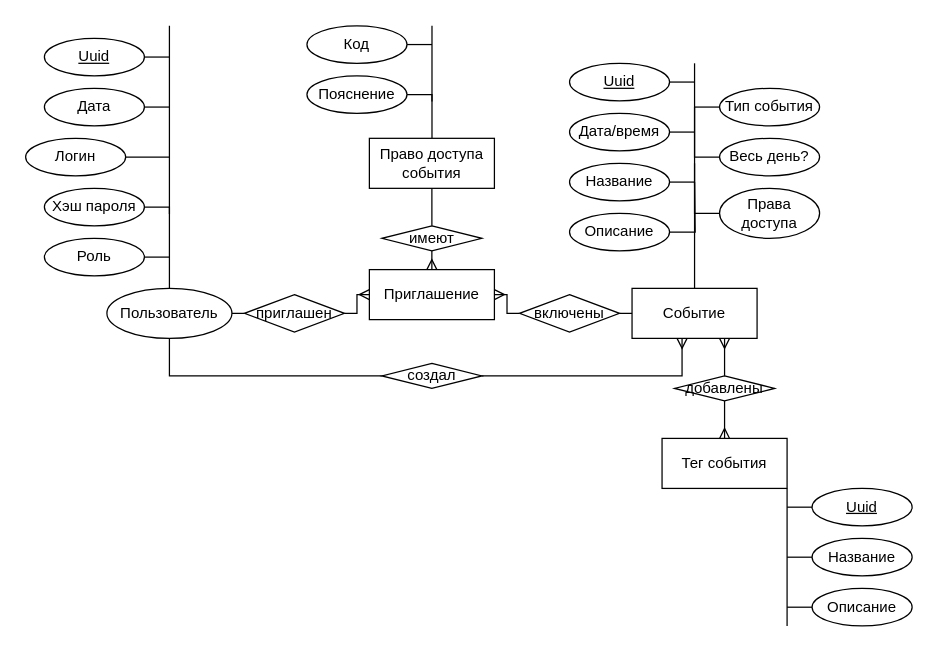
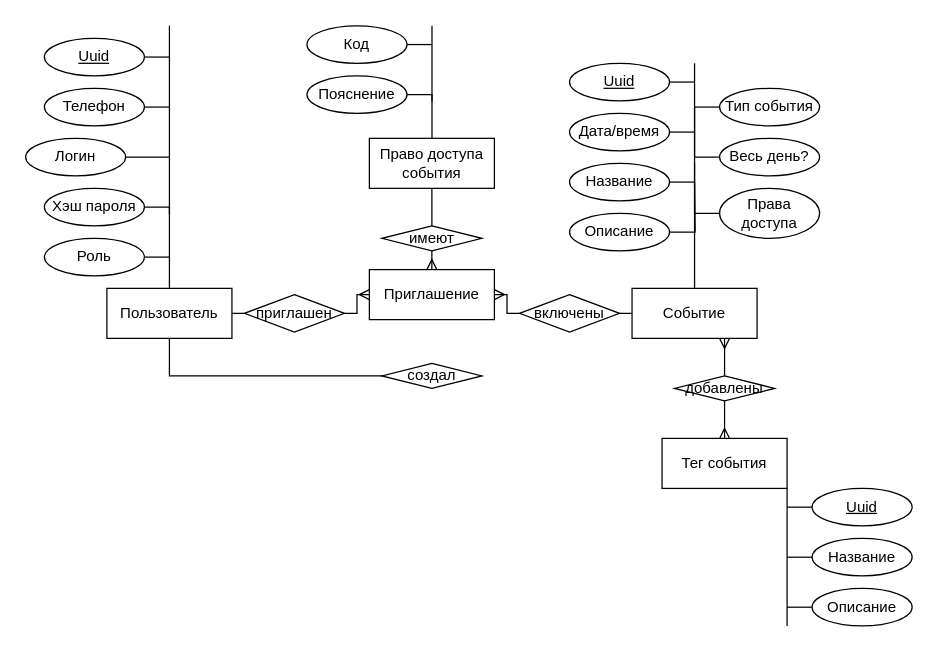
(94, 107) -> (94, 107)
(169, 313) -> (169, 313)
(600, 376) -> none
